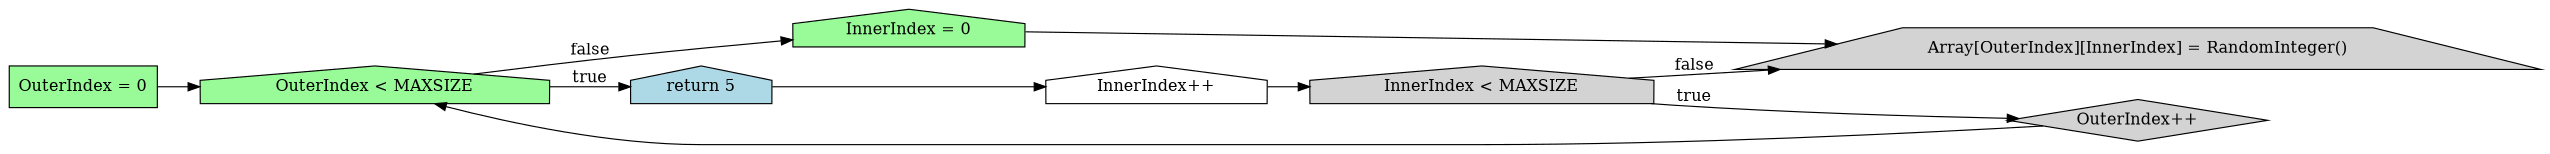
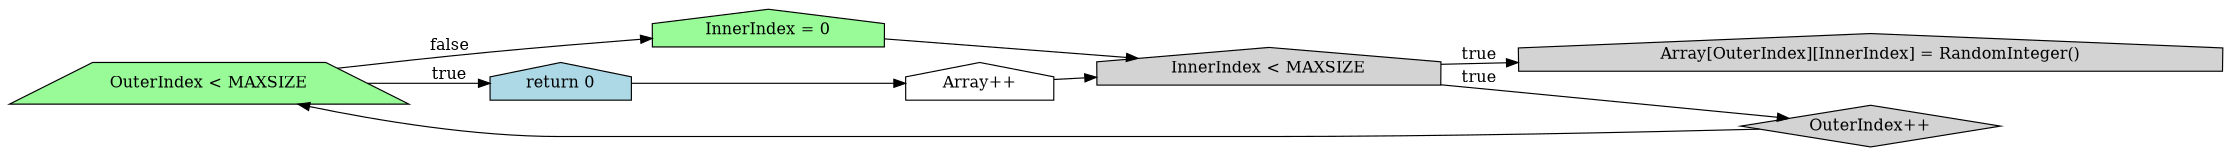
(1425, 38) -> (1005, 48)
(2138, 49) -> (1871, 54)
(1694, 65) -> (1480, 55)
(83, 87) -> none
(375, 87) -> (209, 83)
(701, 87) -> (561, 83)
(1157, 87) -> (980, 83)
